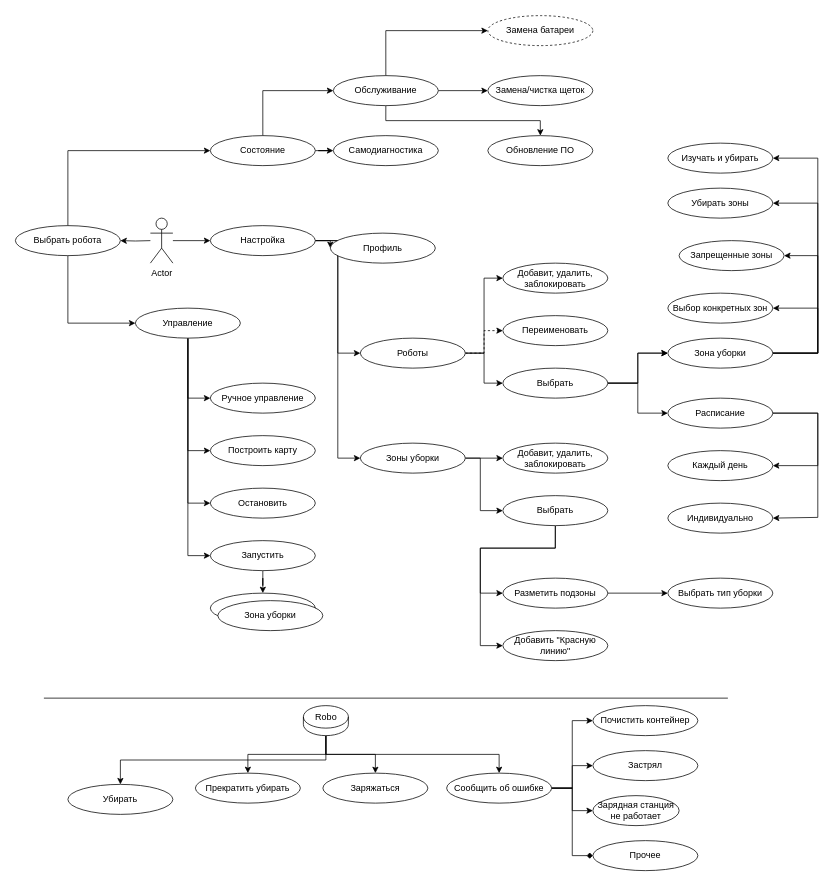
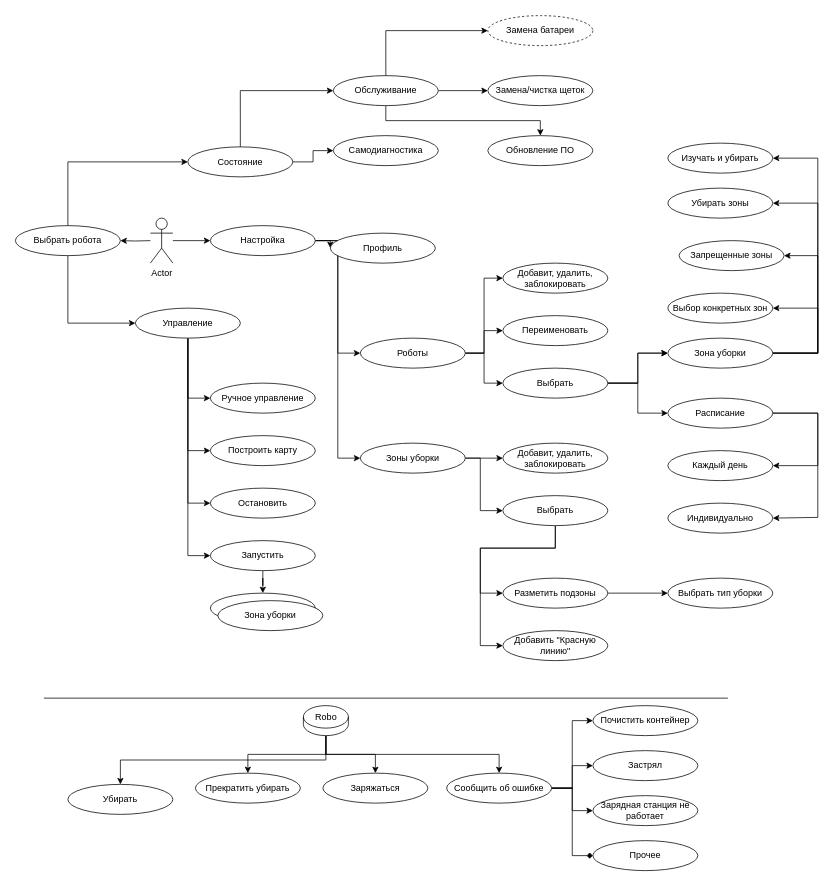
(263, 150) -> (240, 162)
(492, 330) -> (492, 330)
(636, 810) -> (645, 810)
